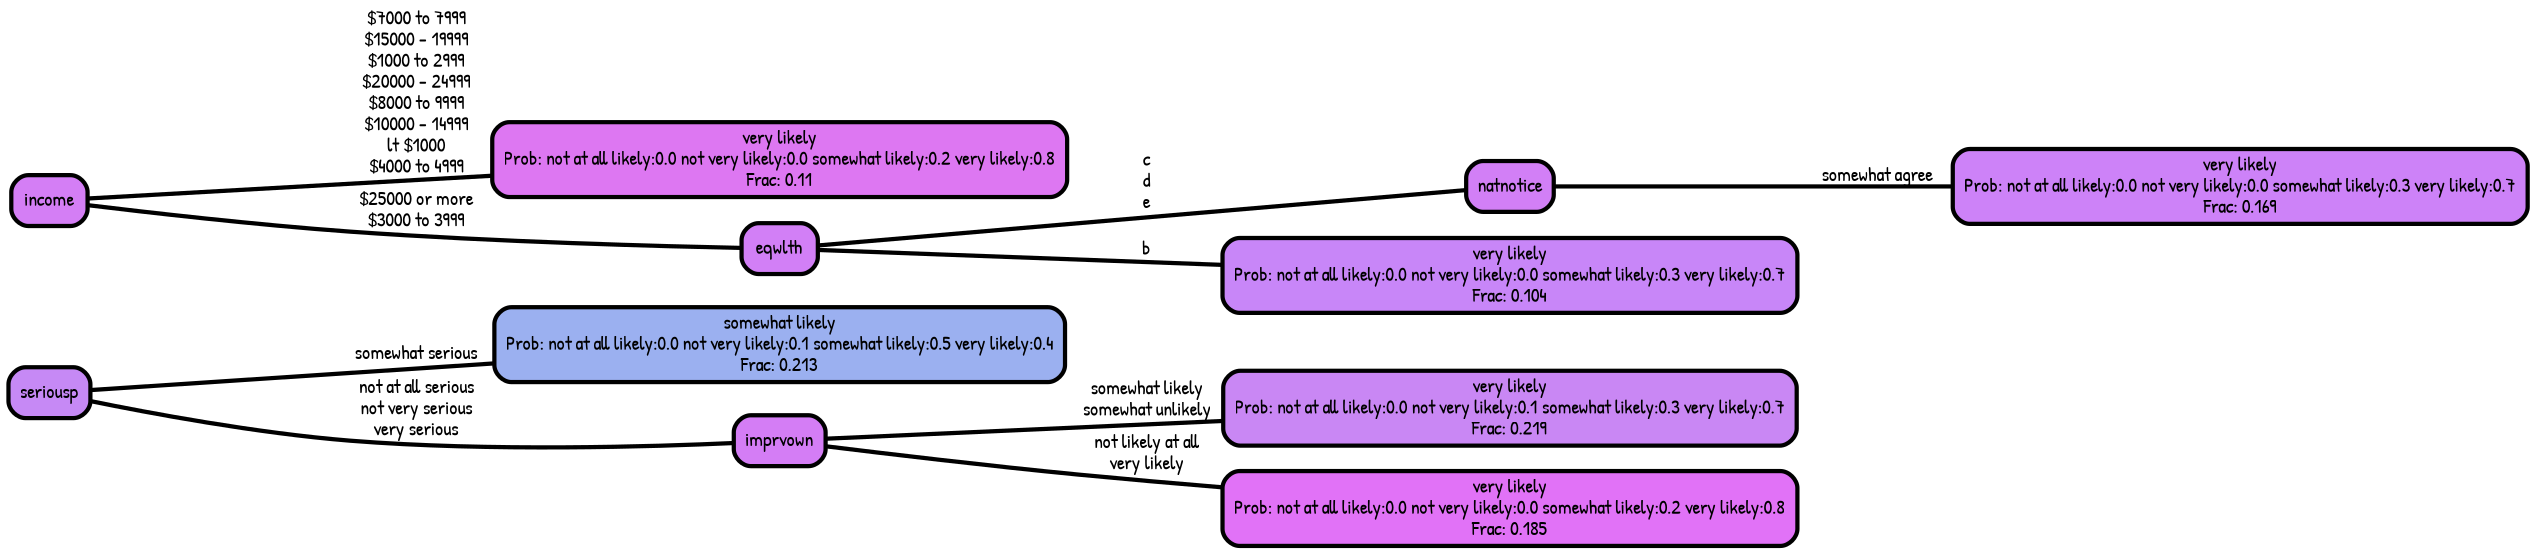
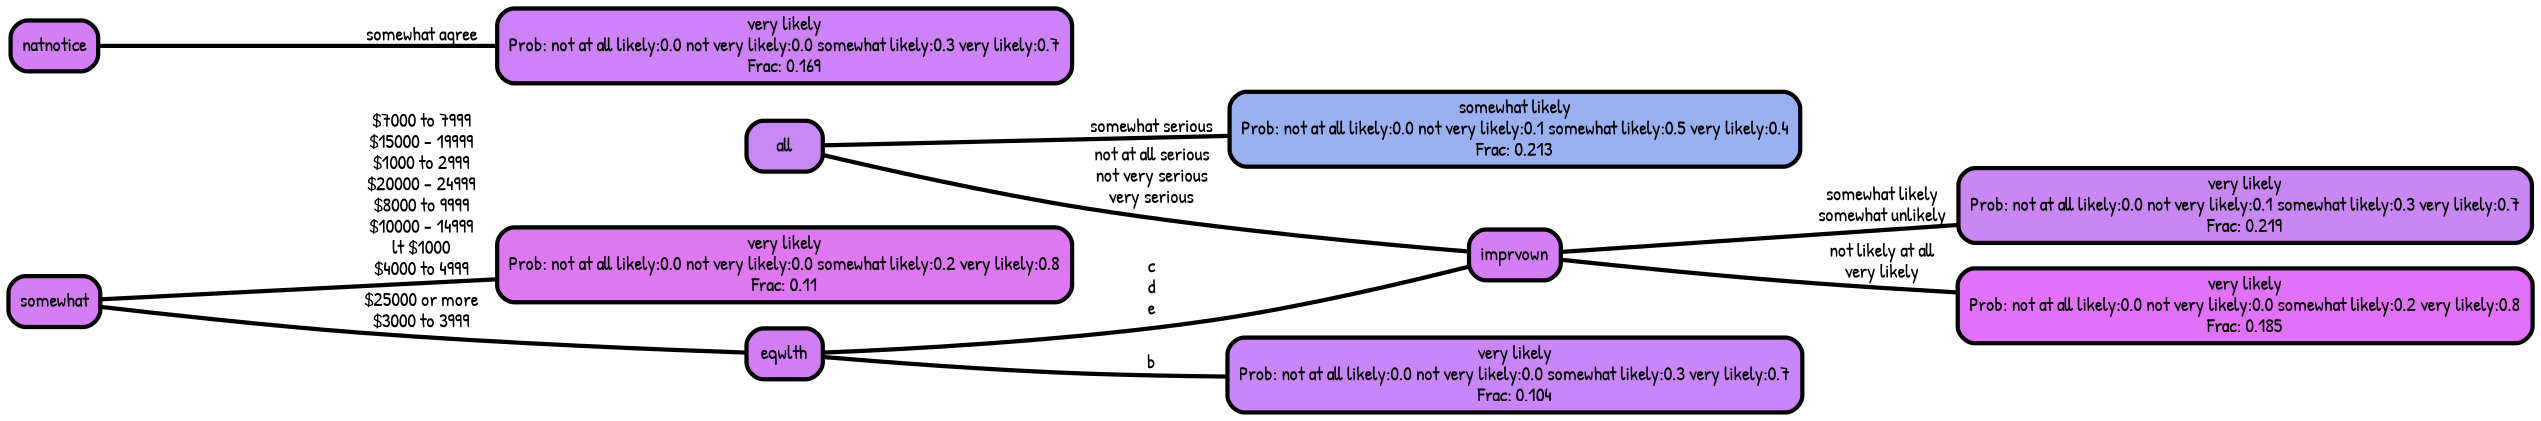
(49, 201) -> (54, 302)
(1142, 218) -> (1148, 328)
(49, 393) -> (785, 146)
